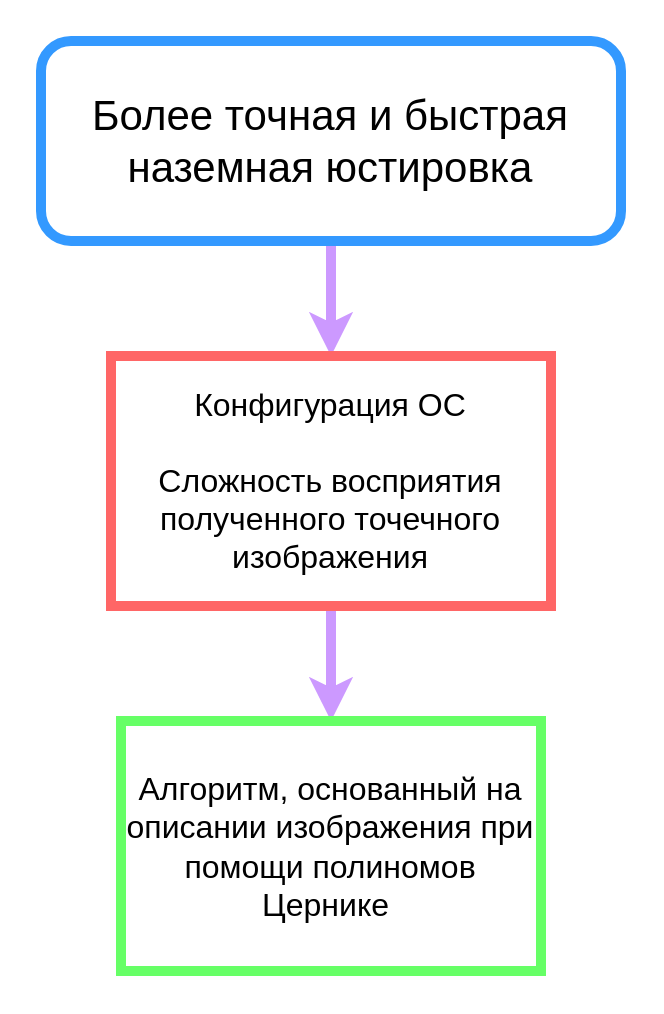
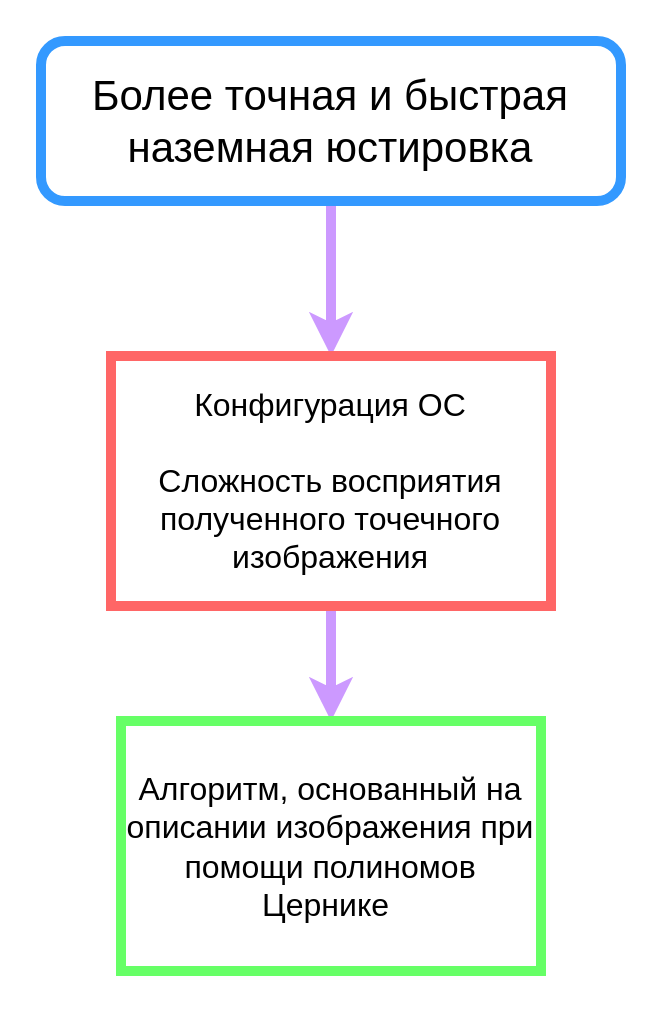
(331, 141) -> (331, 121)
